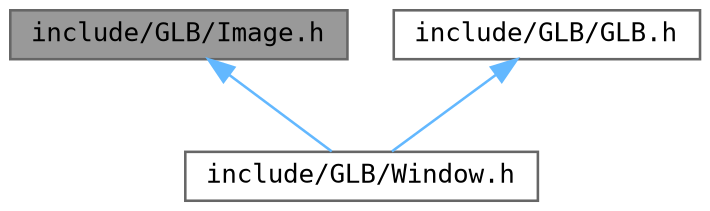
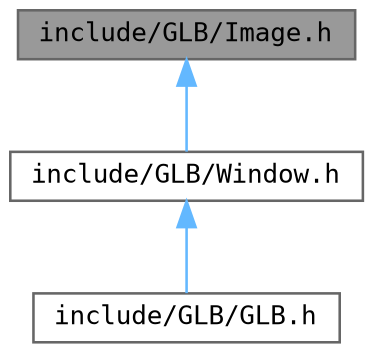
(444, 113) -> (187, 260)
